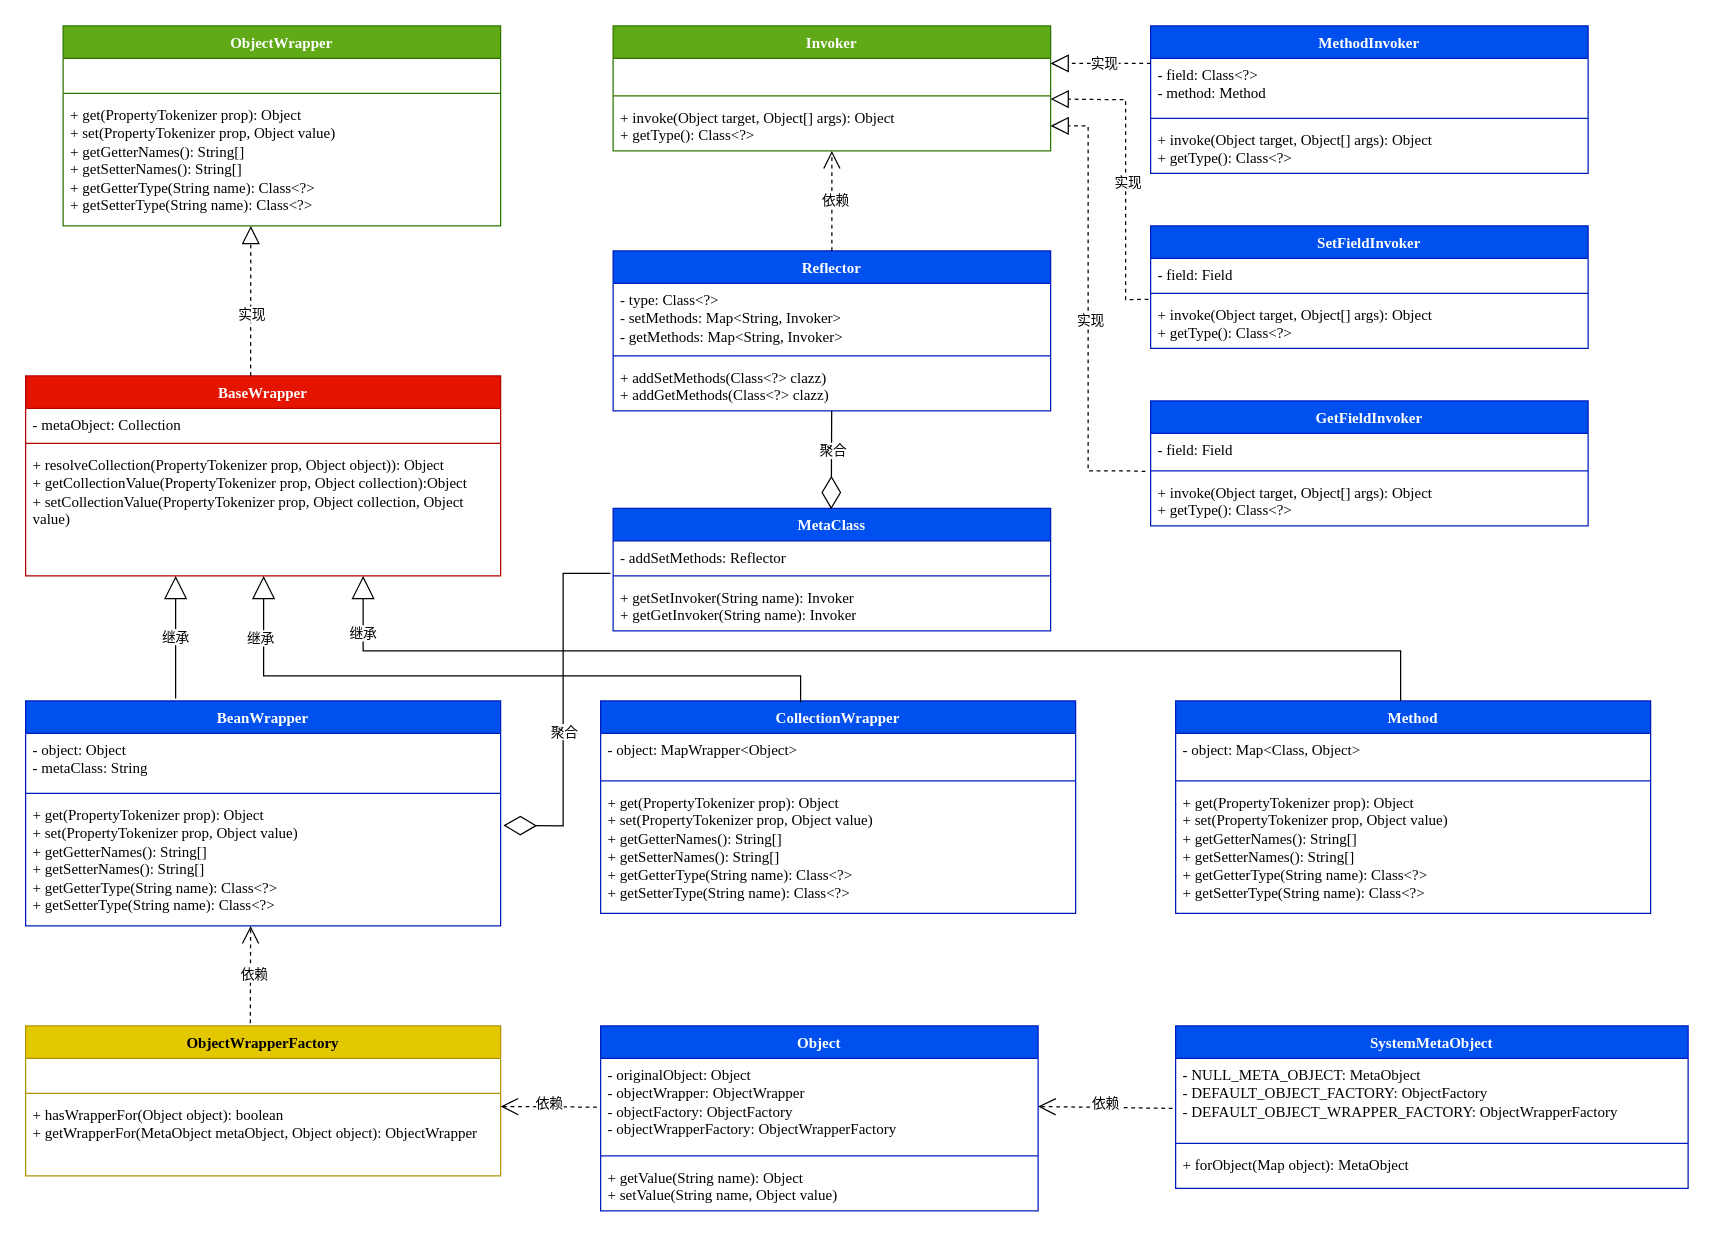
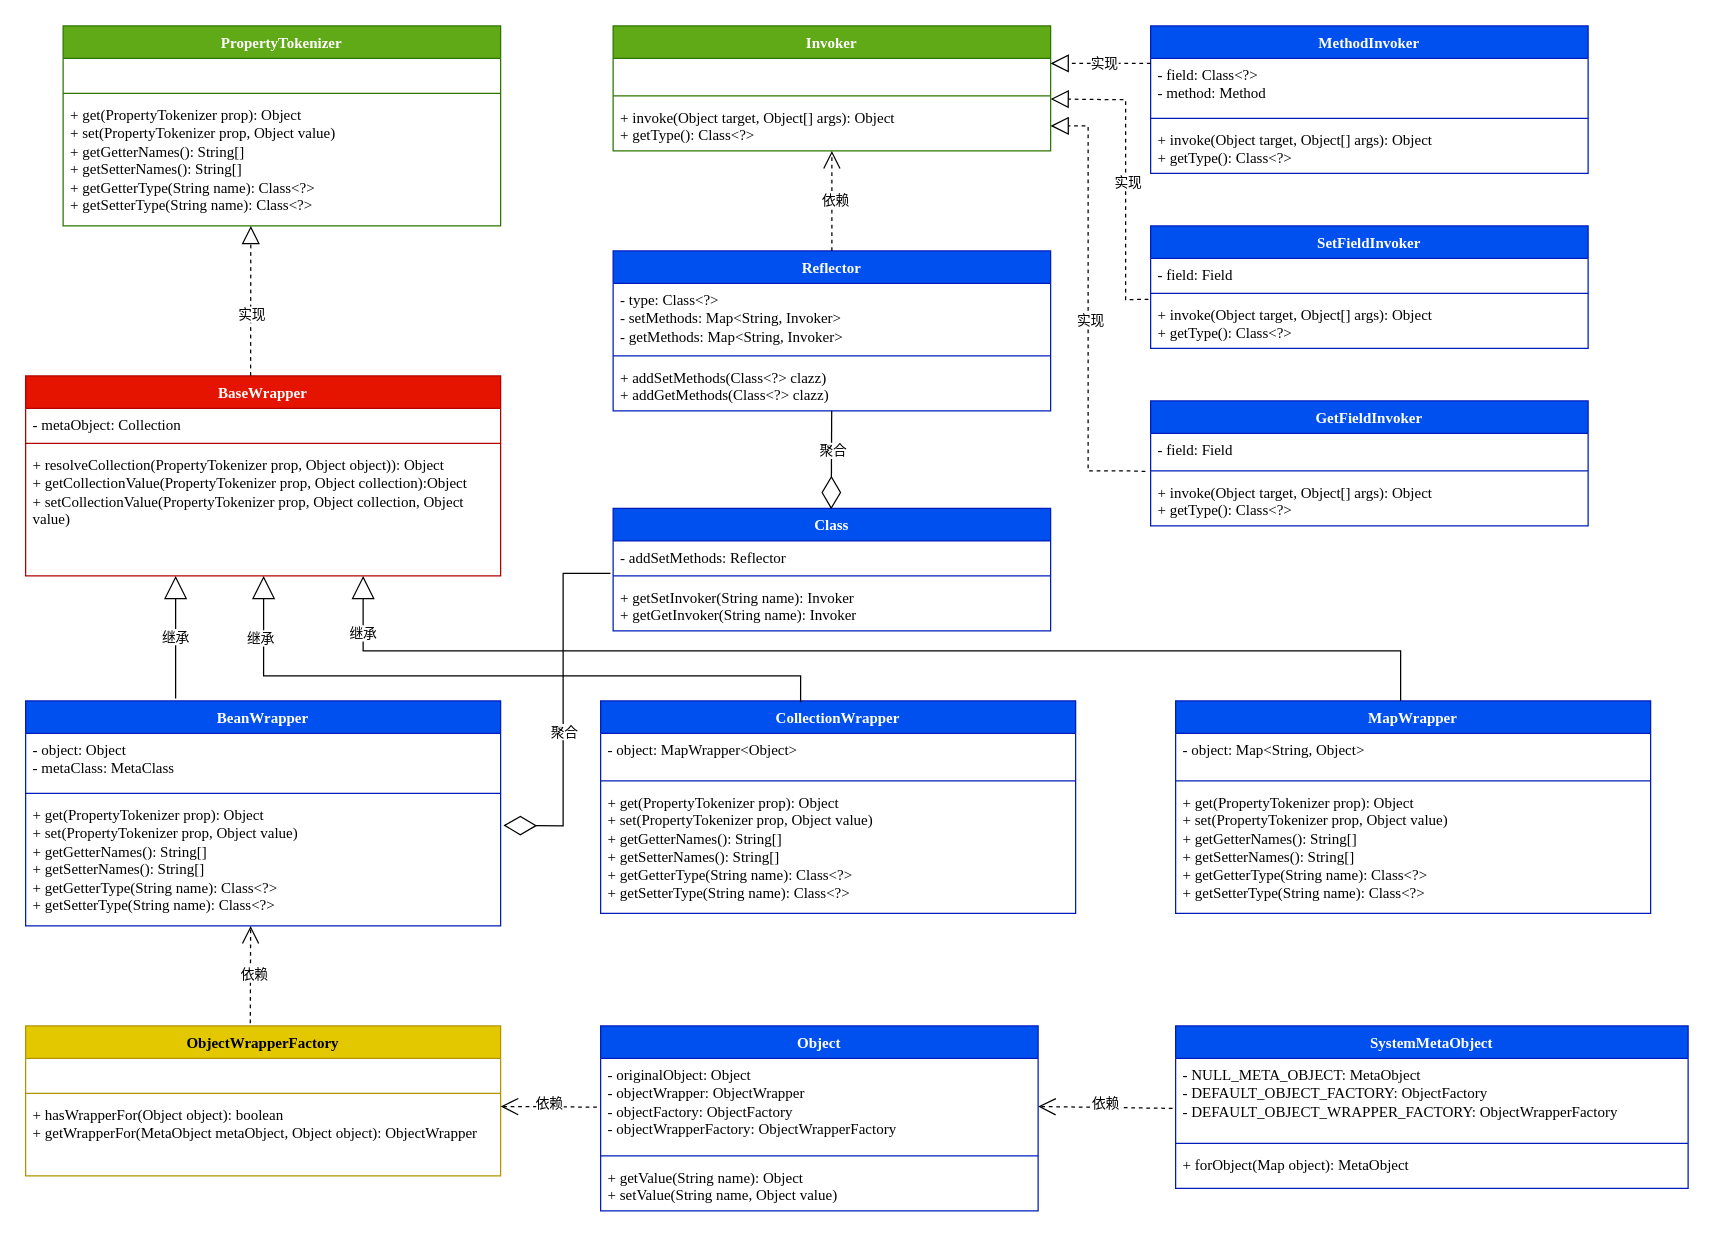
(282, 43) -> (282, 43)
(832, 526) -> (832, 526)
(1413, 718) -> (1413, 718)
(1289, 751) -> (1293, 751)
(103, 760) -> (116, 760)
